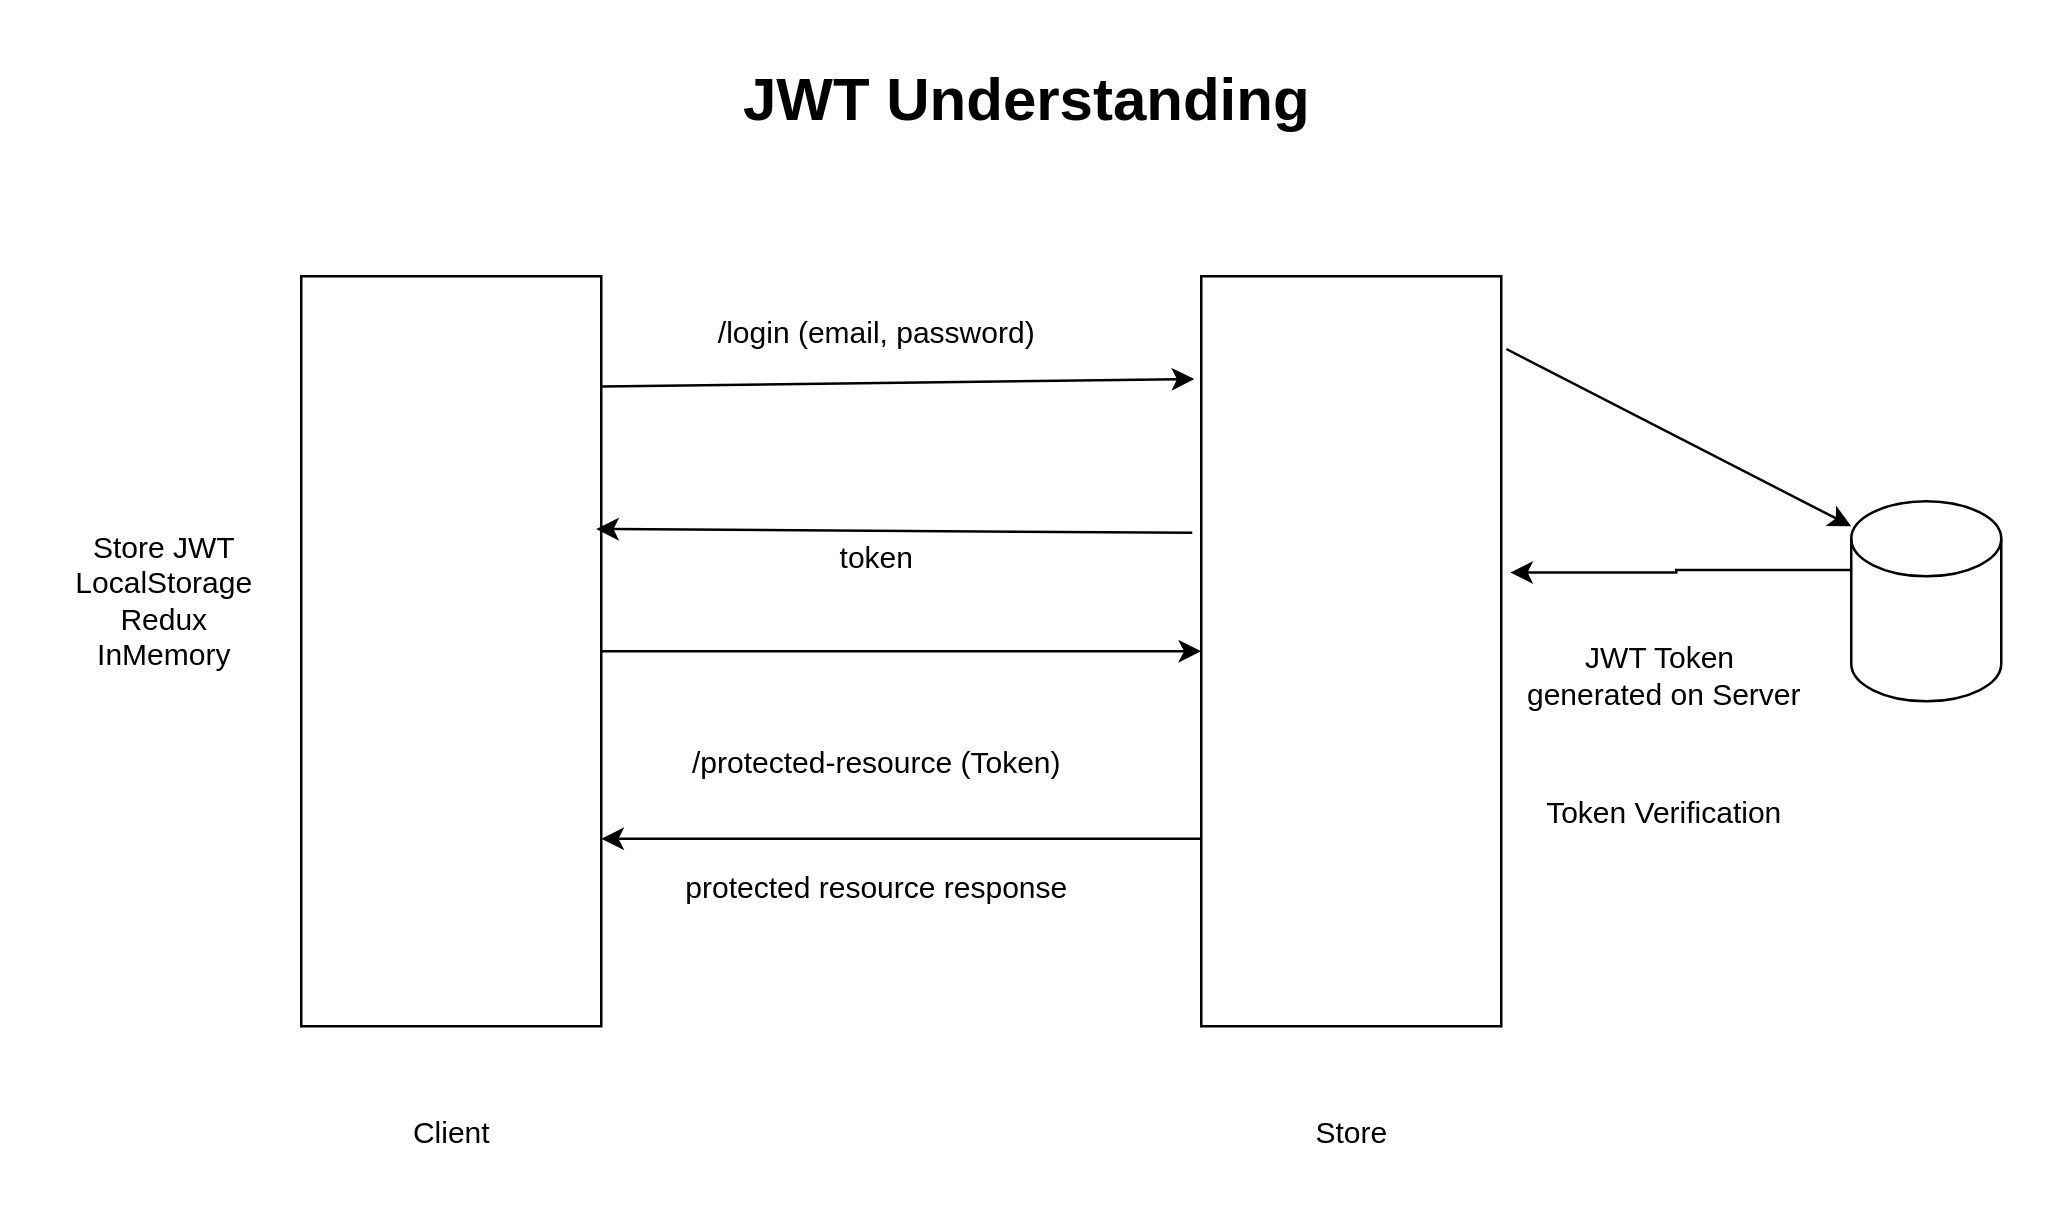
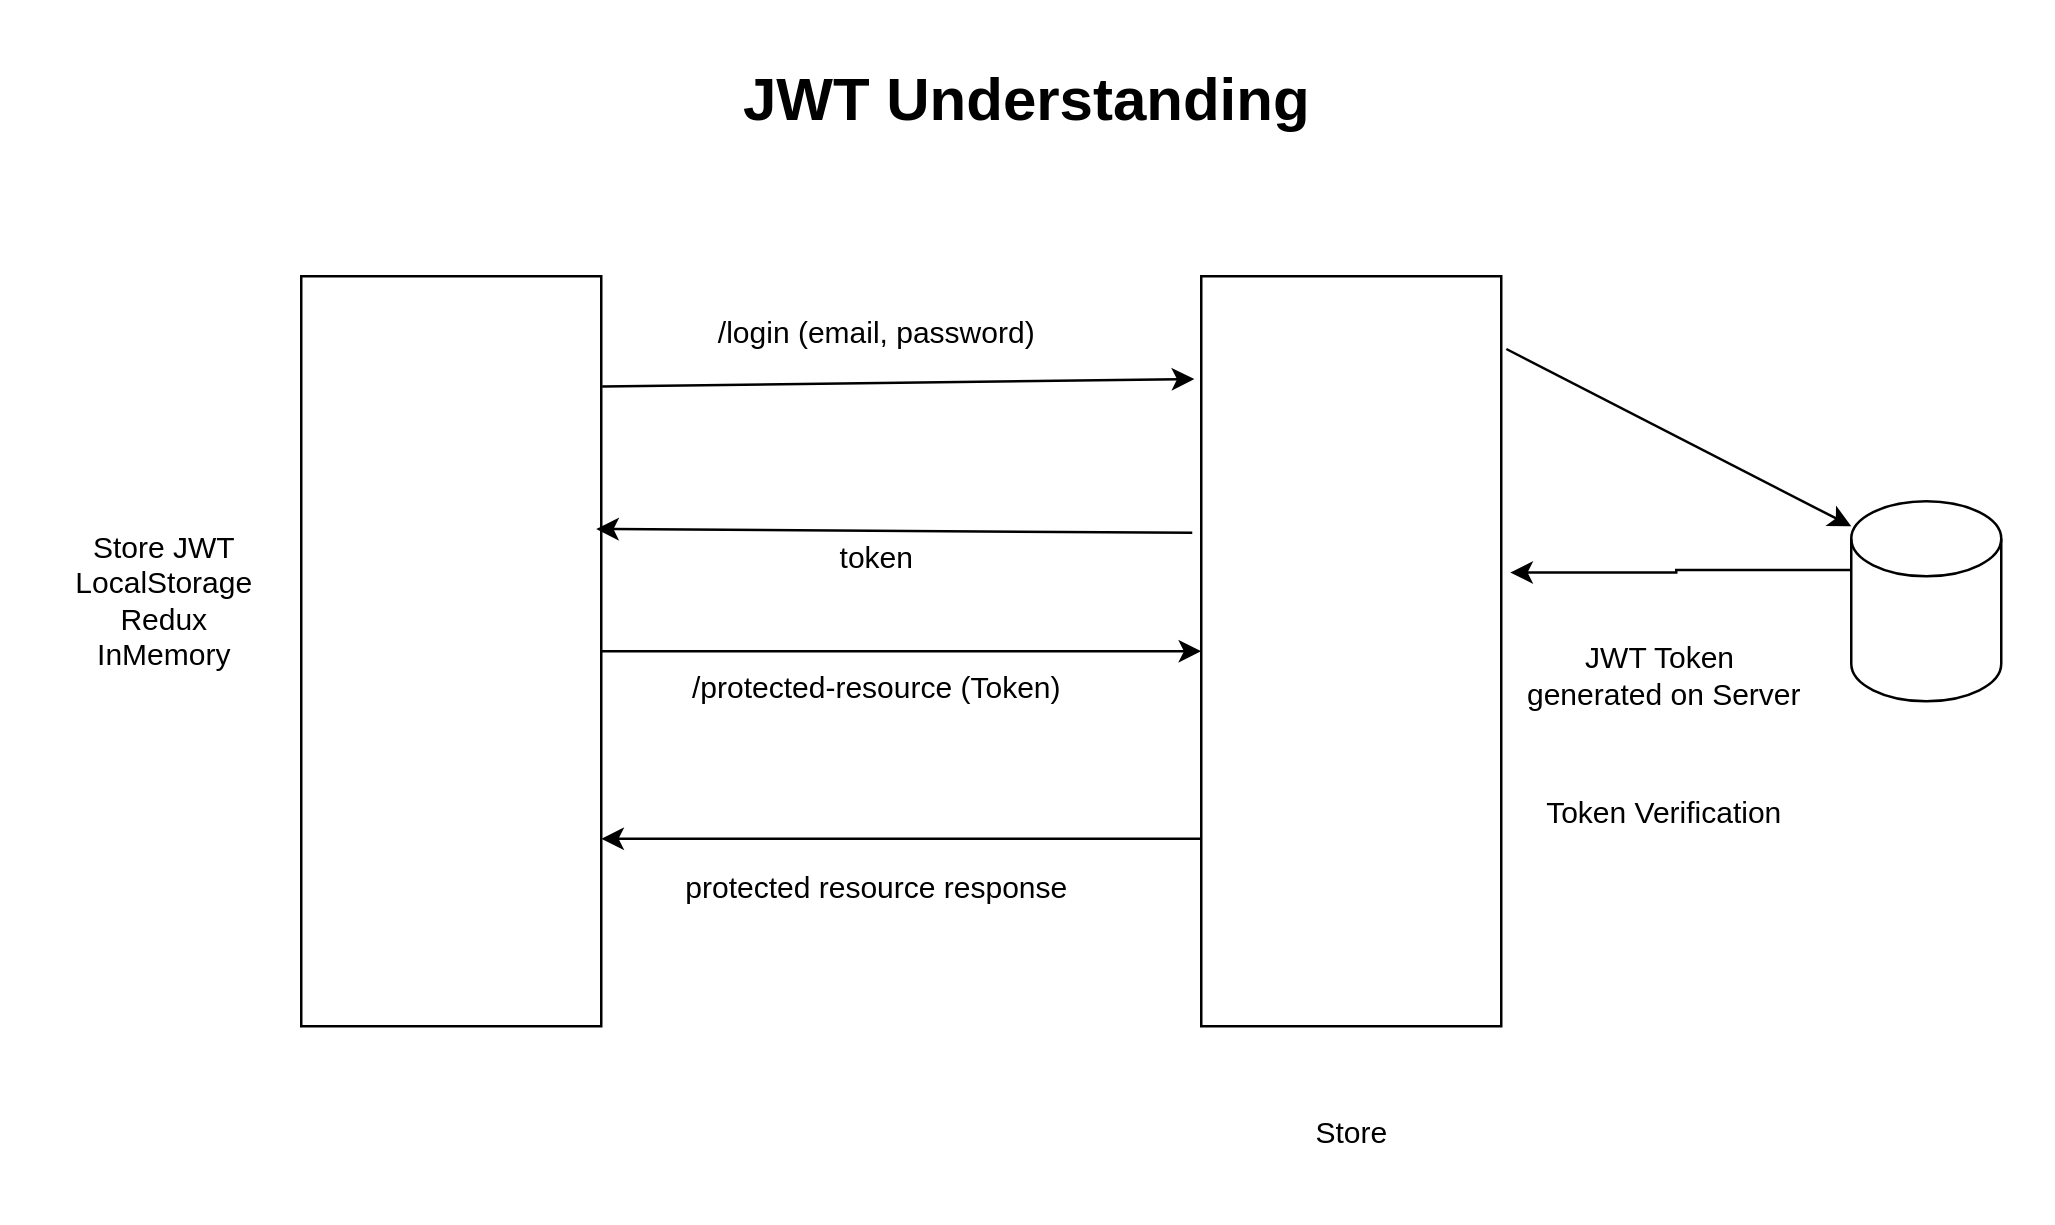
(876, 764) -> (876, 689)
(451, 1134) -> none
